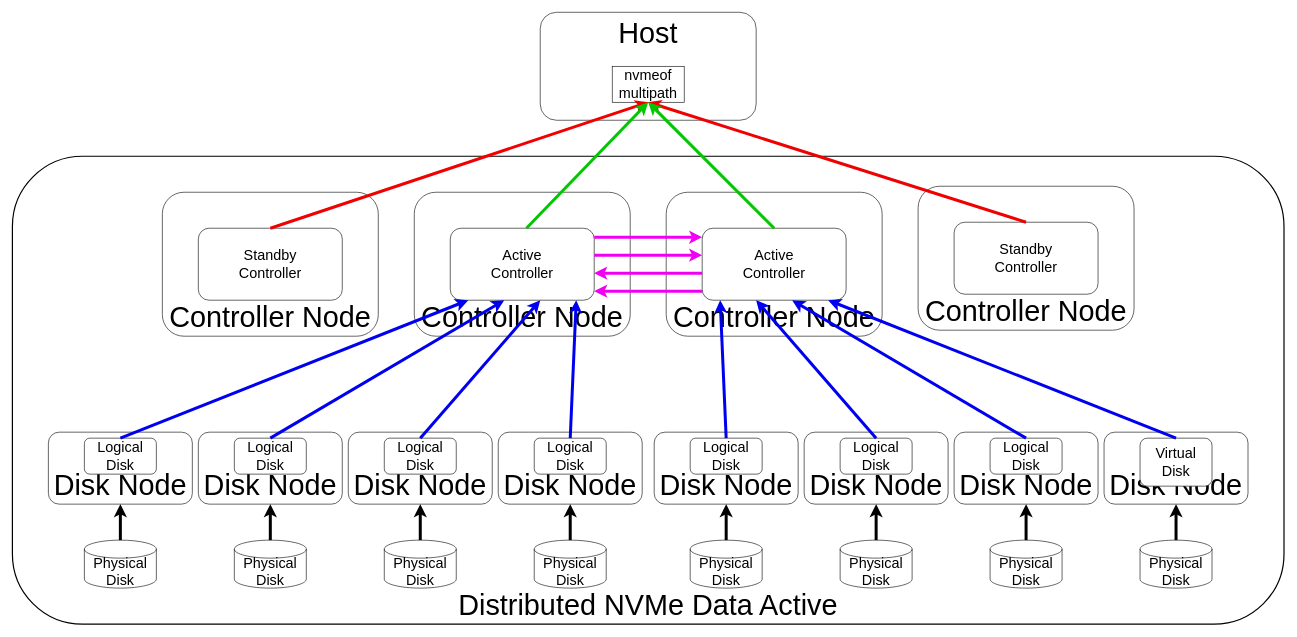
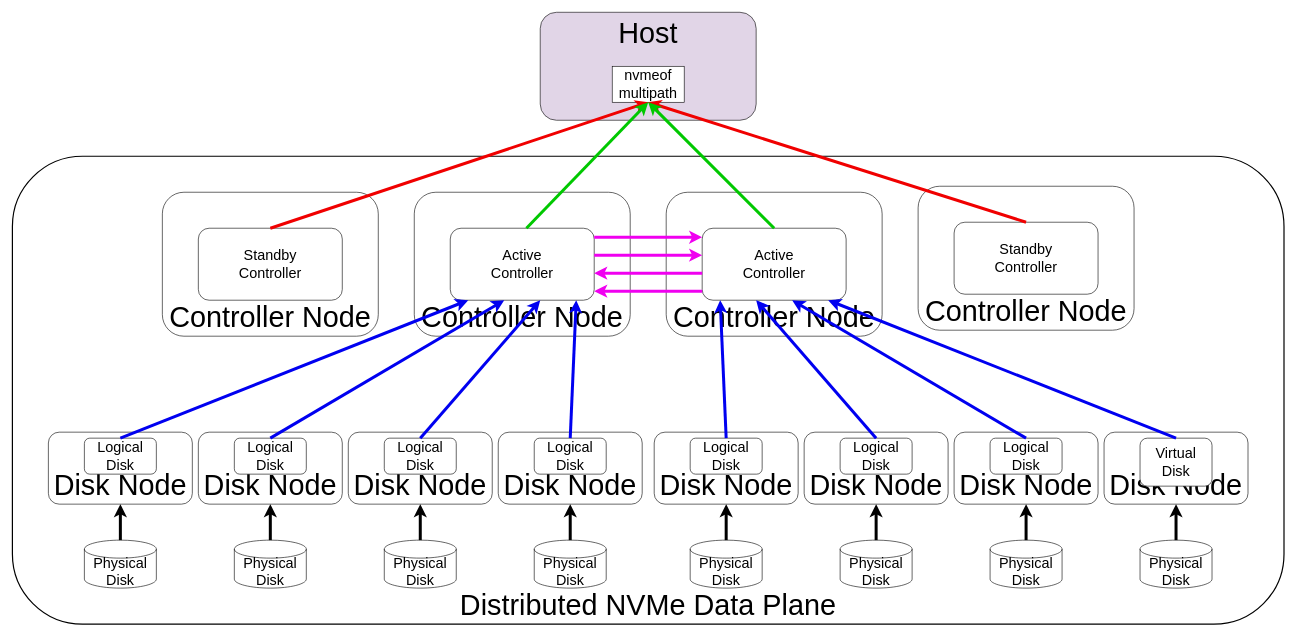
(648, 21) -> (648, 21)
(648, 618) -> (648, 618)
